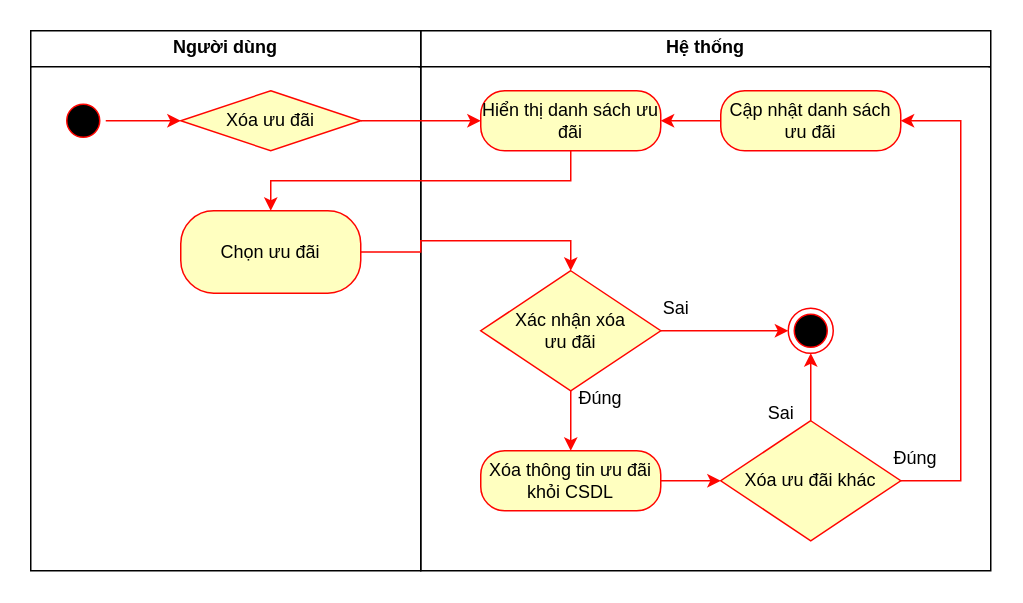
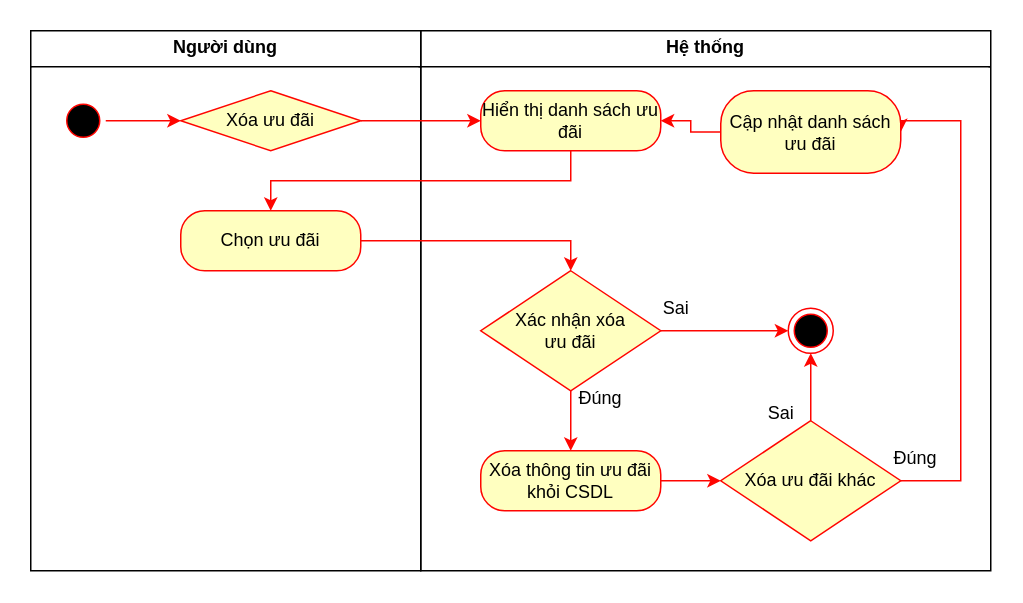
(811, 121) -> (811, 132)
(271, 252) -> (271, 241)
